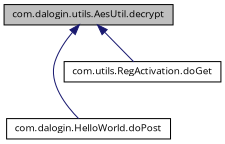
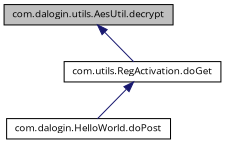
(54, 77) -> (112, 104)
